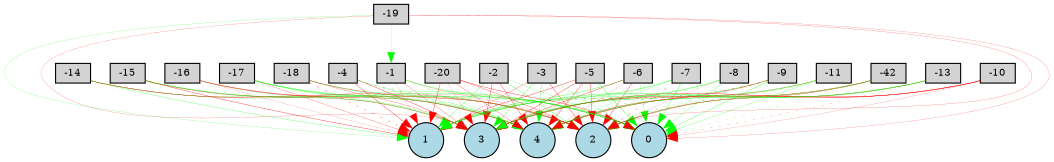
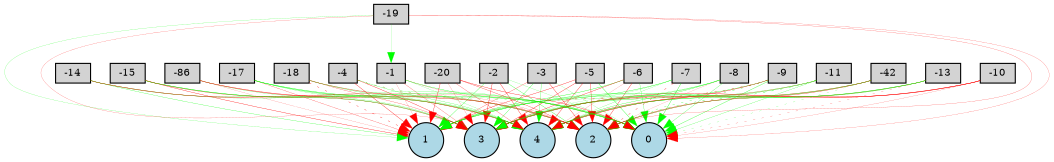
(182, 73) -> (182, 73)
(640, 100) -> (640, 100)
